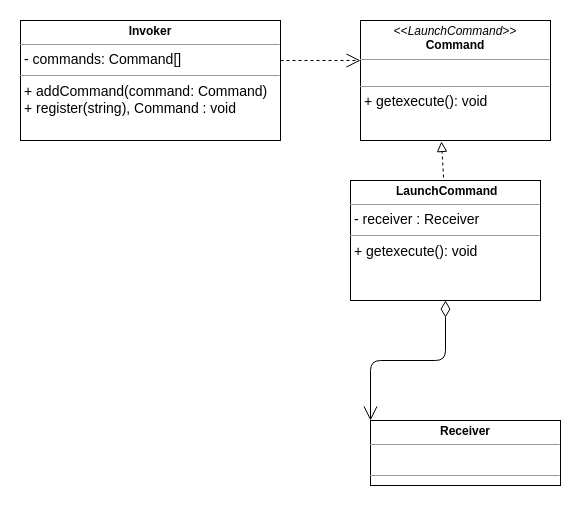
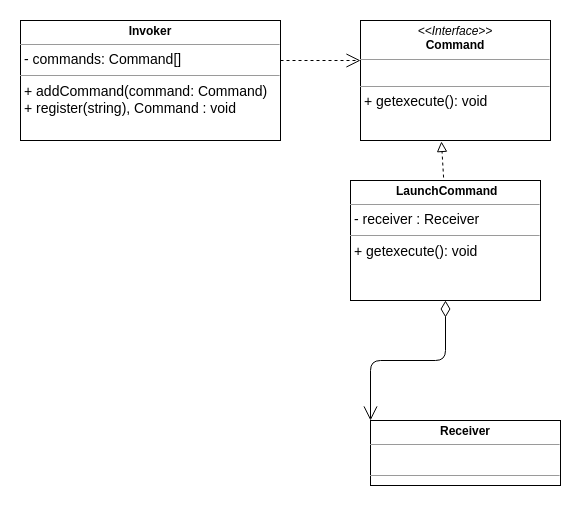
(421, 42) -> (421, 42)
